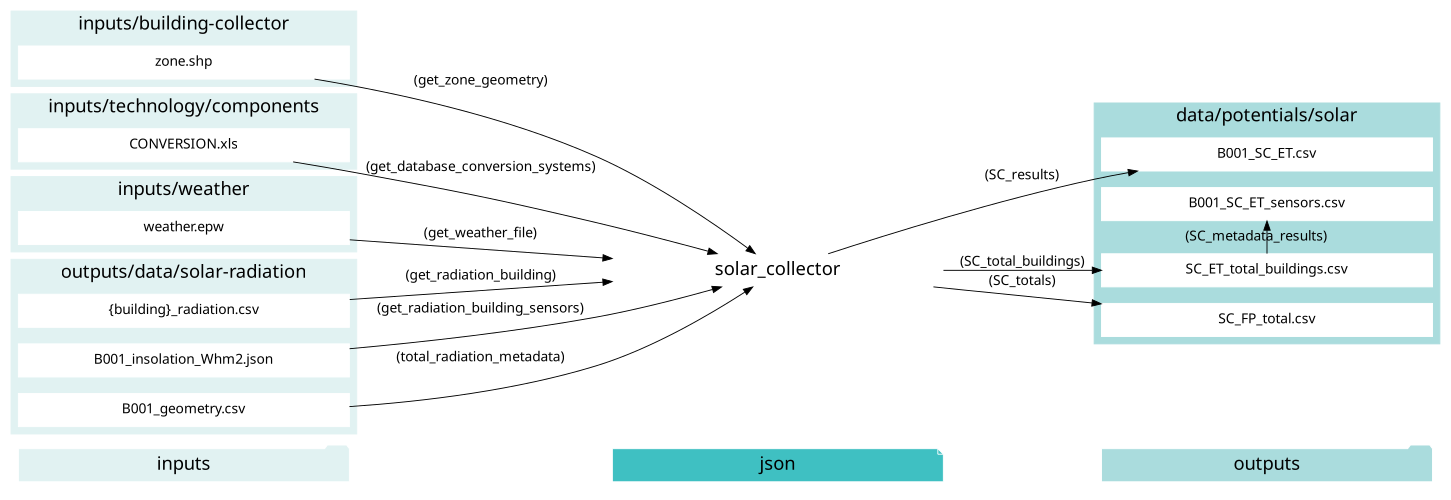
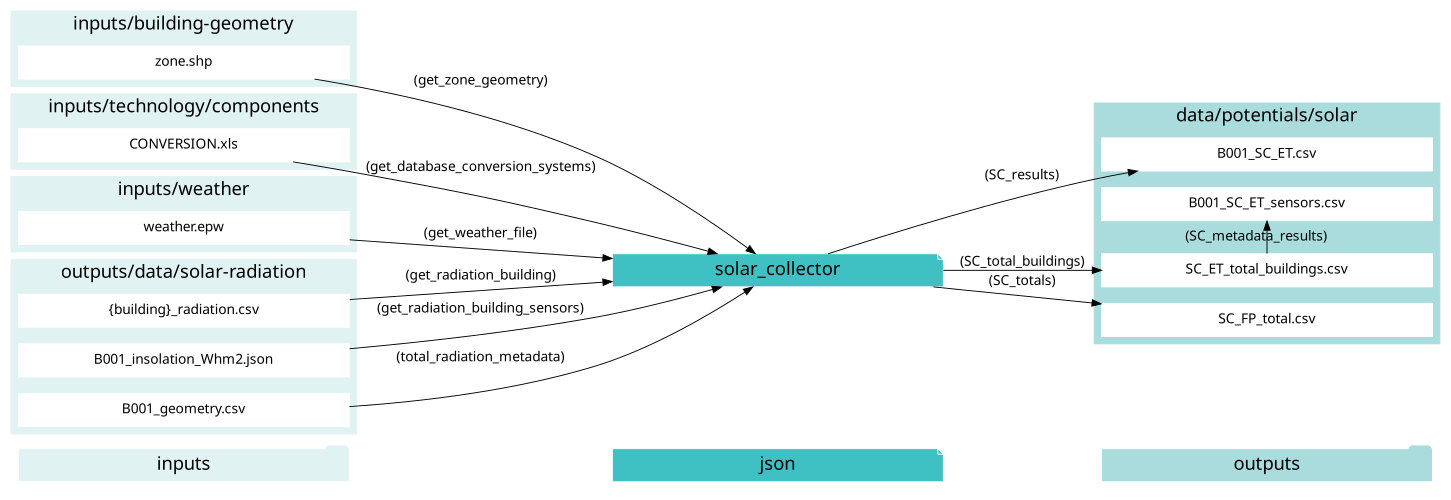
(184, 25) -> (184, 25)
(778, 270) -> (778, 270)
